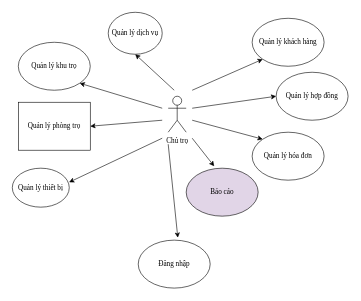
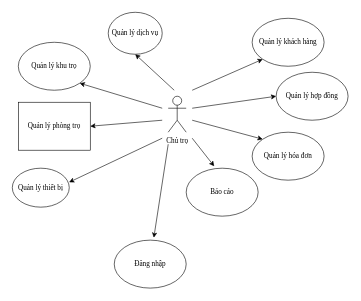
(222, 192) -> (222, 192)
(174, 264) -> (150, 264)
